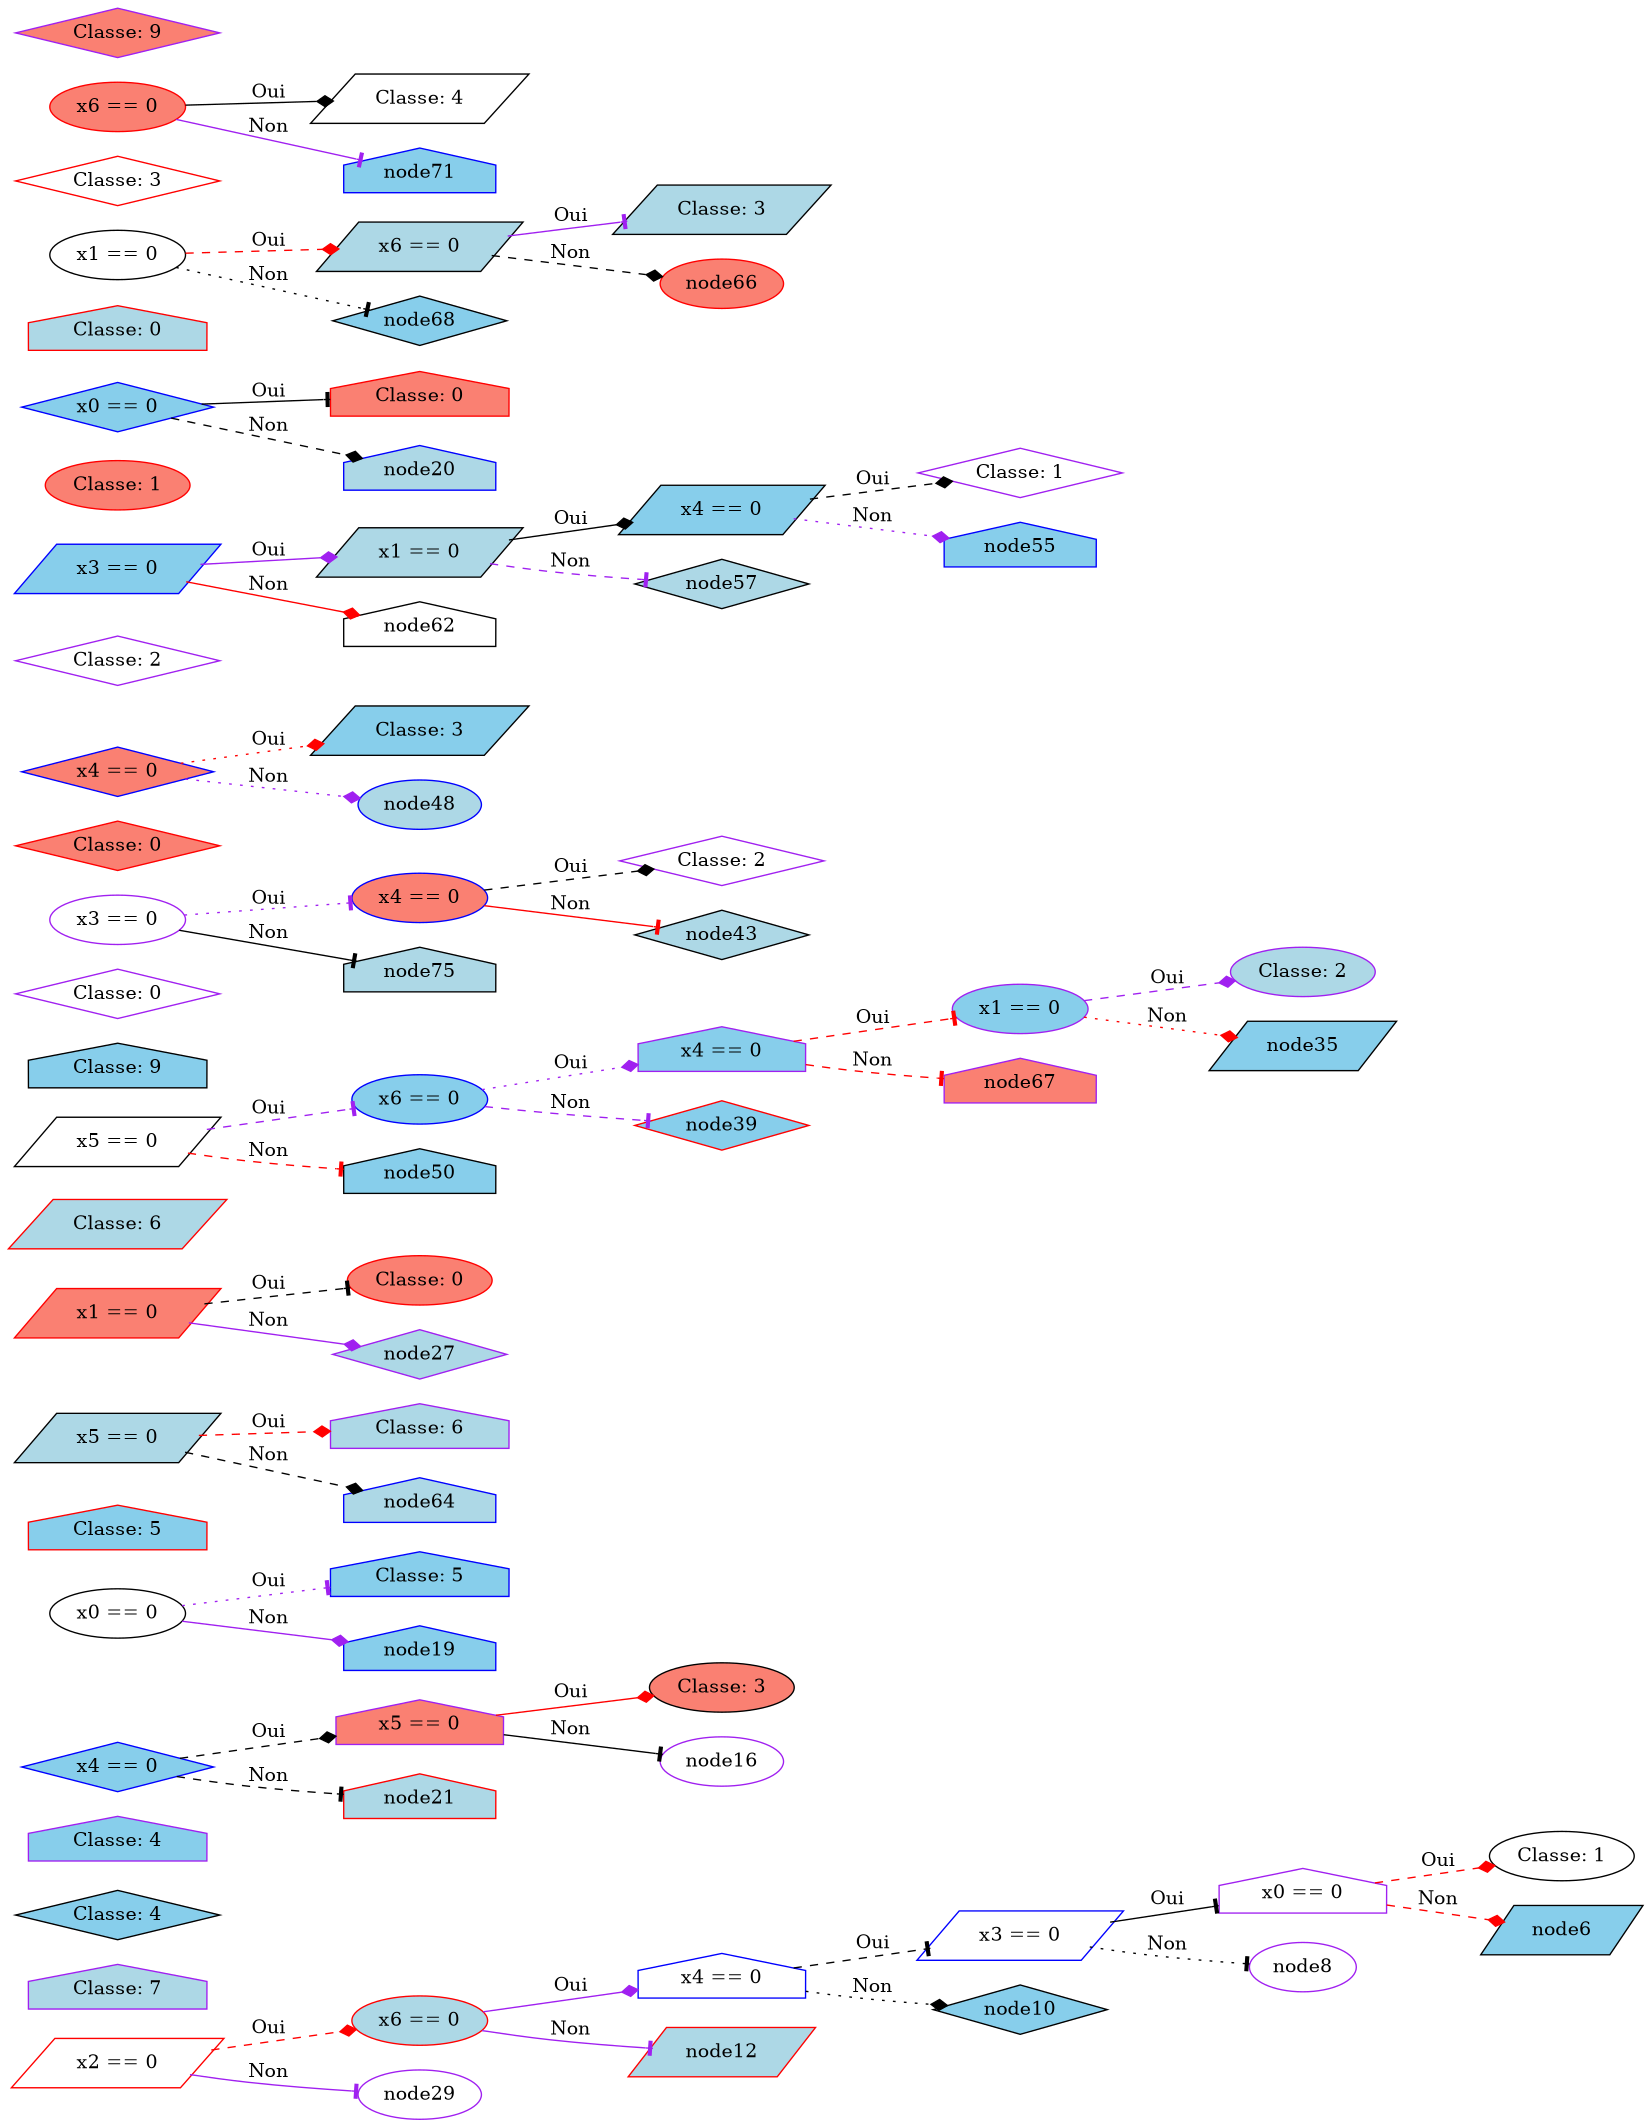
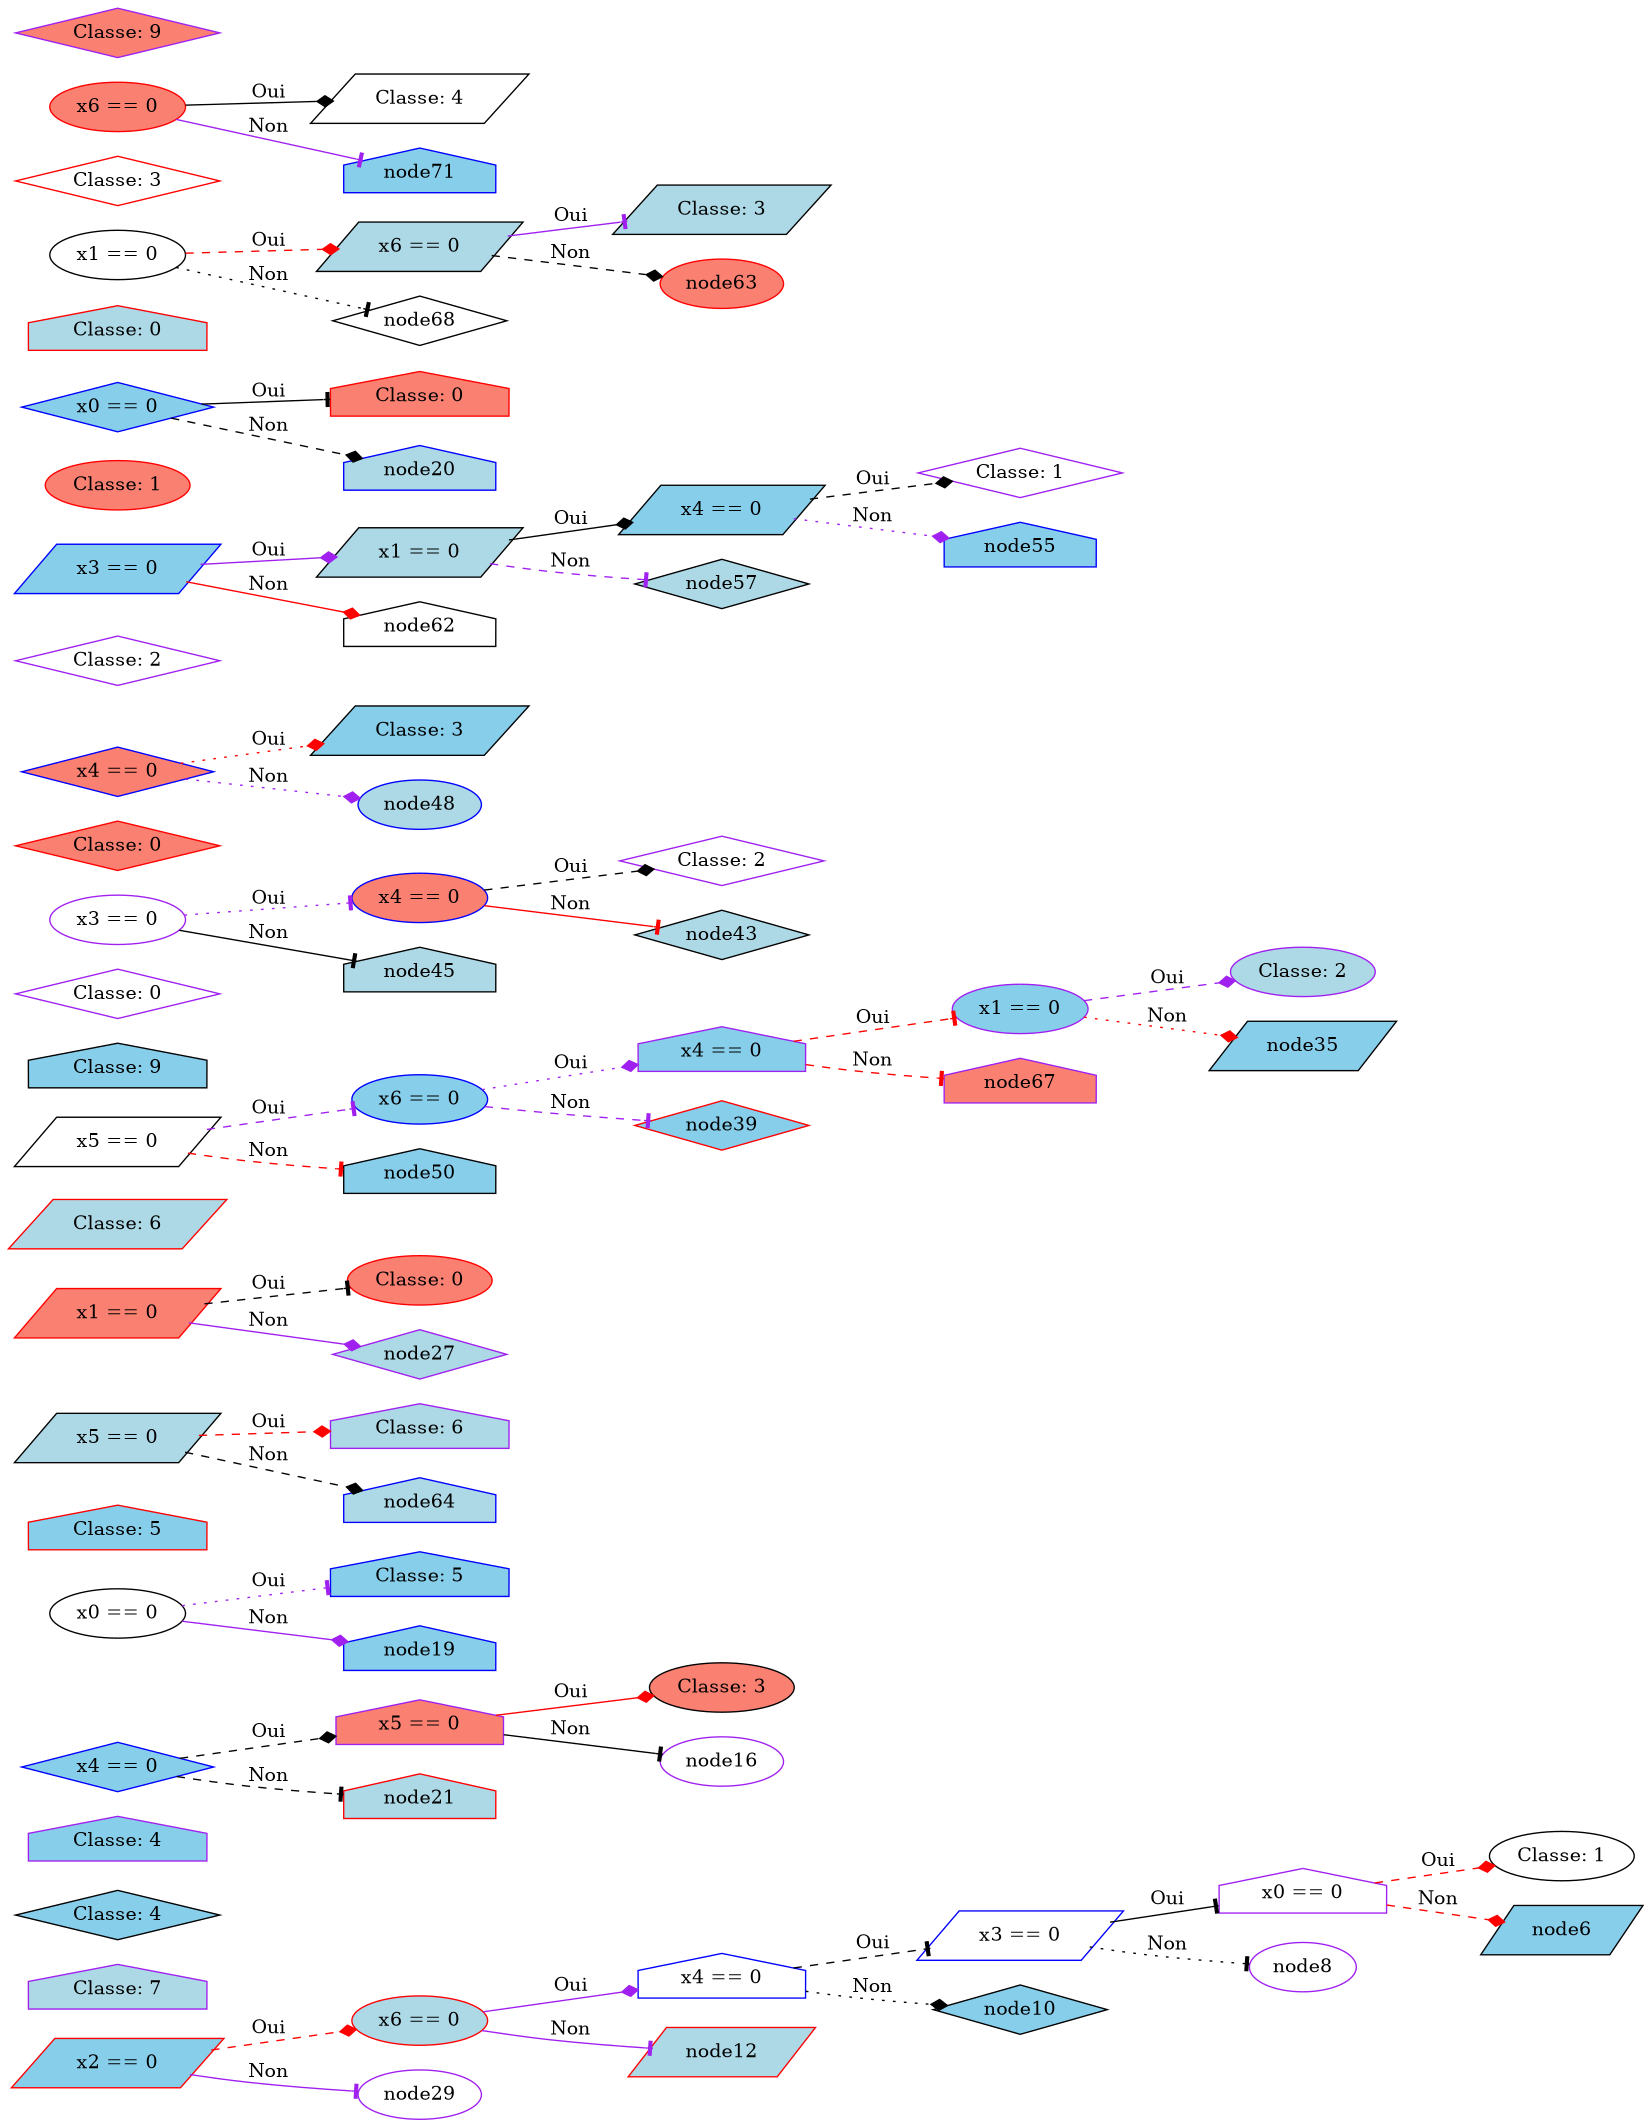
(722, 284) -> (722, 284)
(420, 321) -> (420, 321)
(420, 972) -> (420, 972)
(118, 2063) -> (118, 2063)
